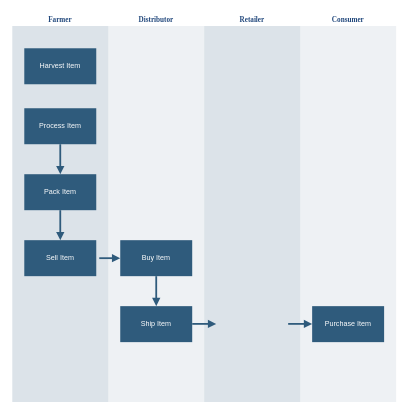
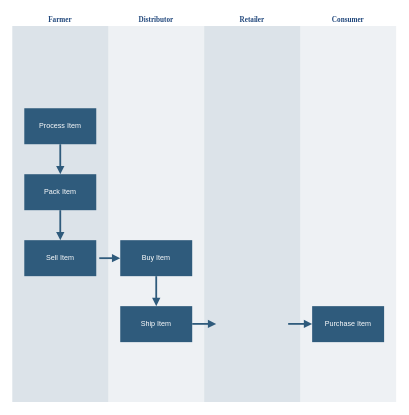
(60, 66) -> none
